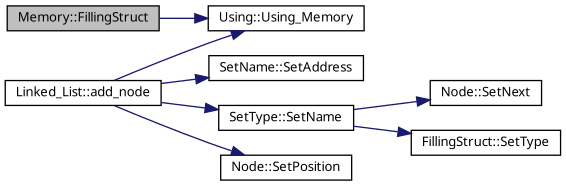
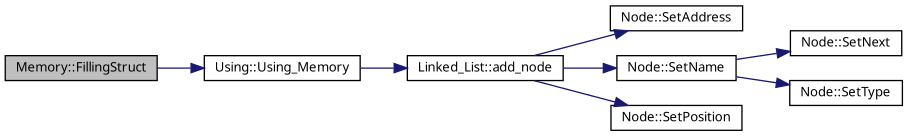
(173, 57) -> (377, 68)
(286, 68) -> (676, 18)
(286, 118) -> (676, 68)
(486, 143) -> (846, 93)
